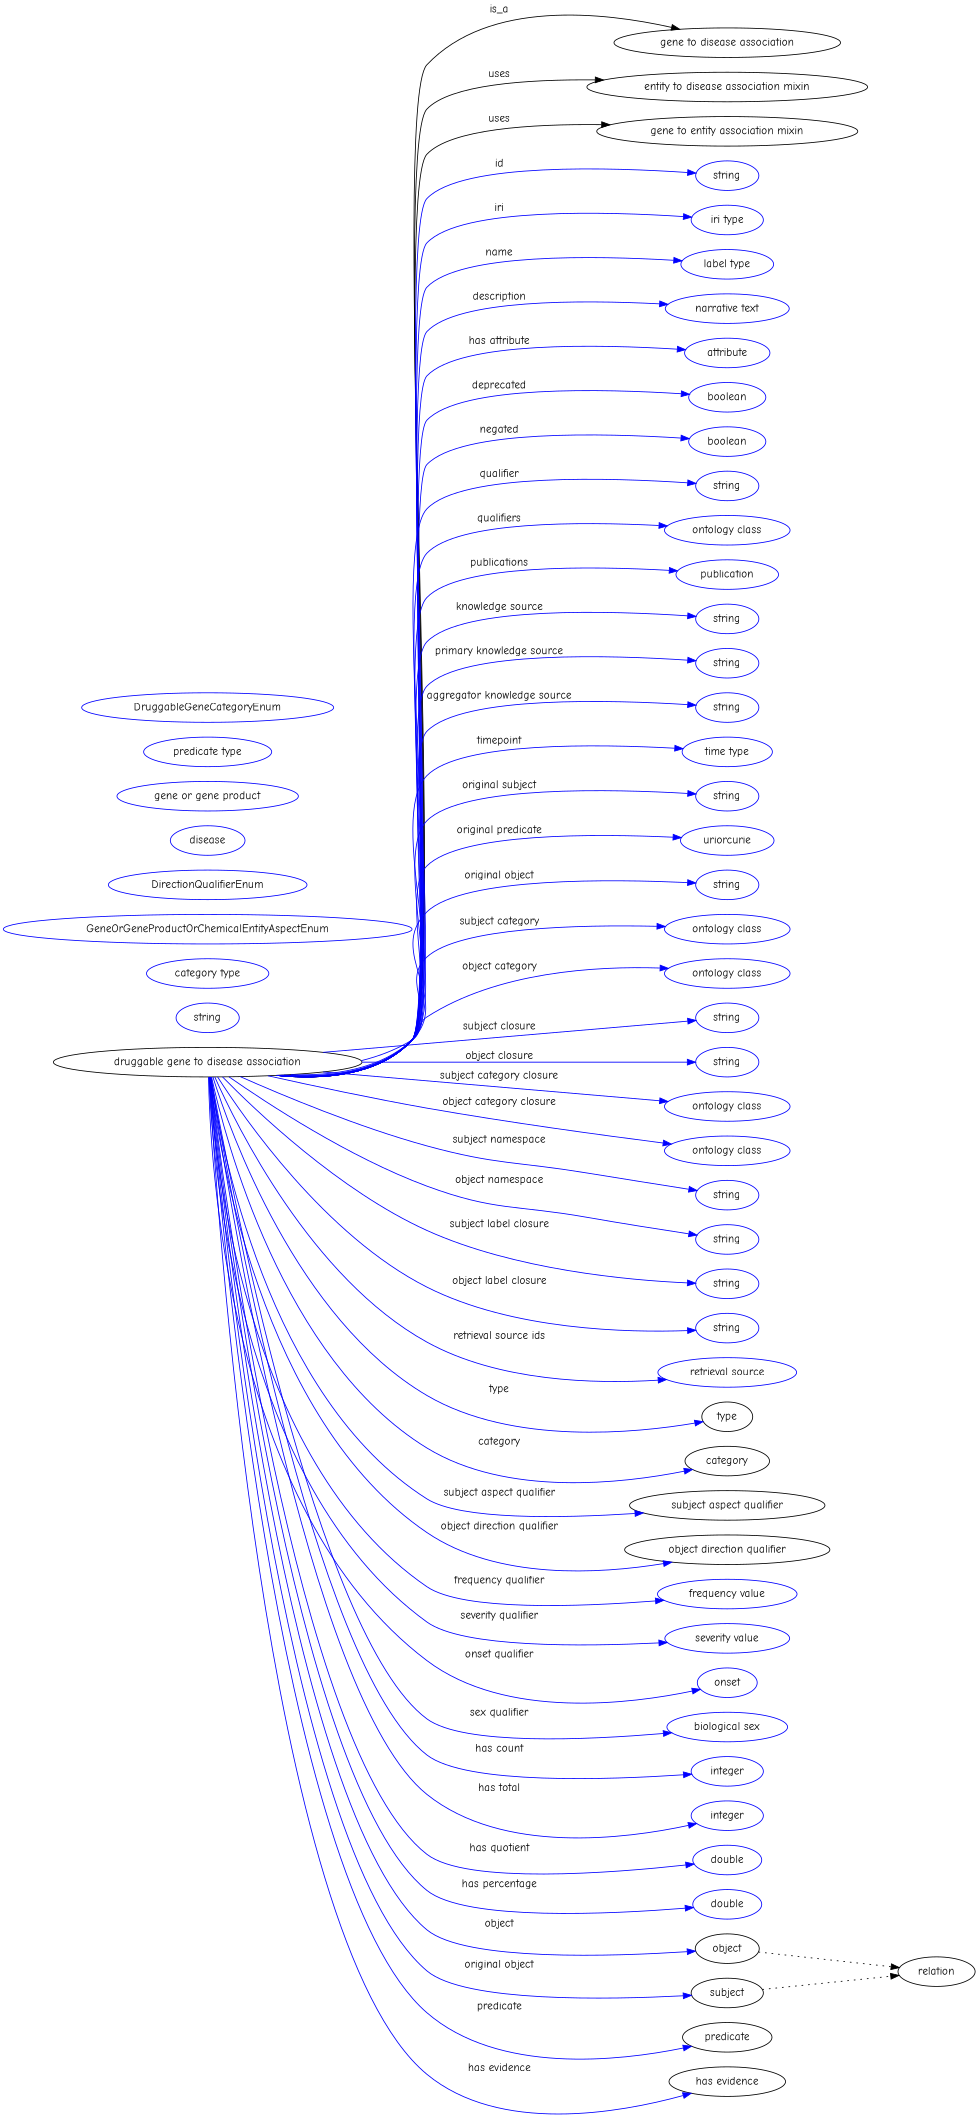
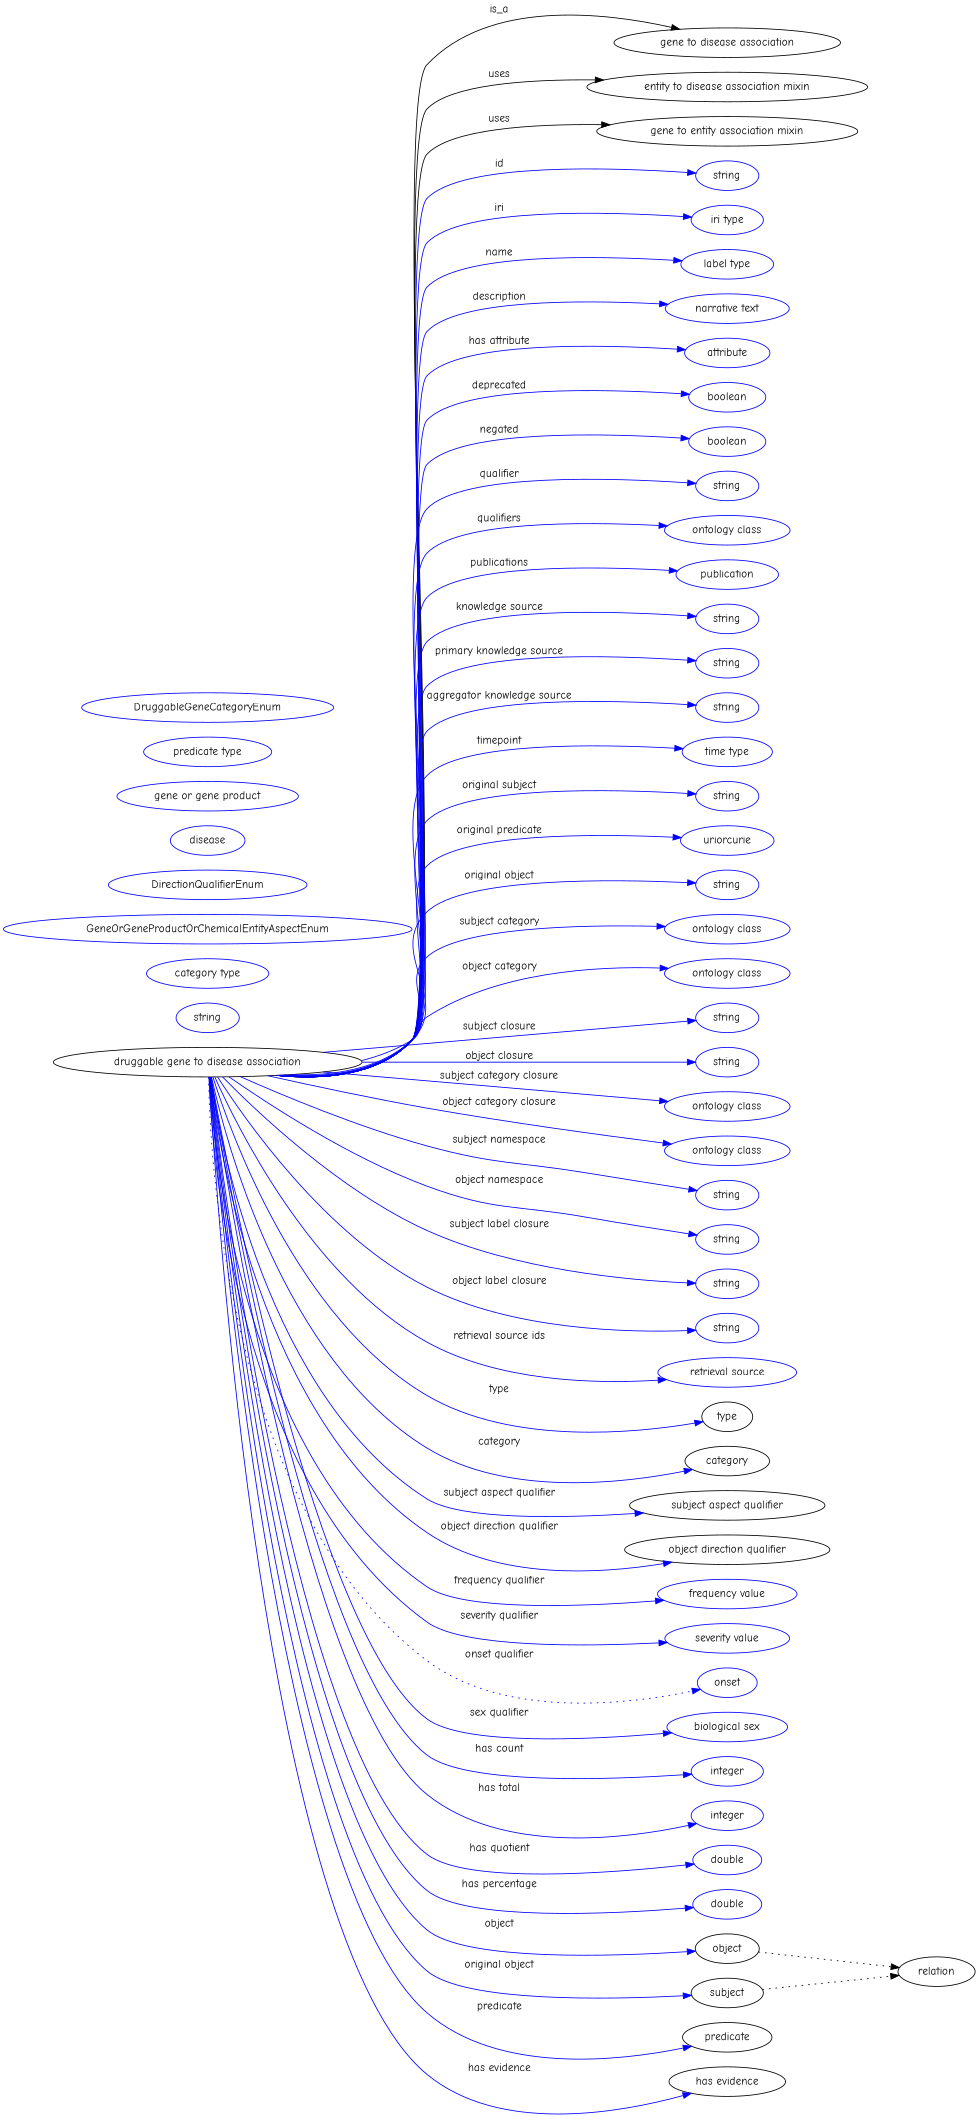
(348, 1577) -> (348, 1577)
